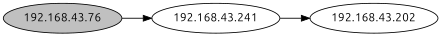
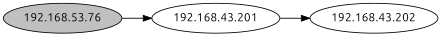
(63, 18) -> (63, 18)
(216, 18) -> (216, 18)
